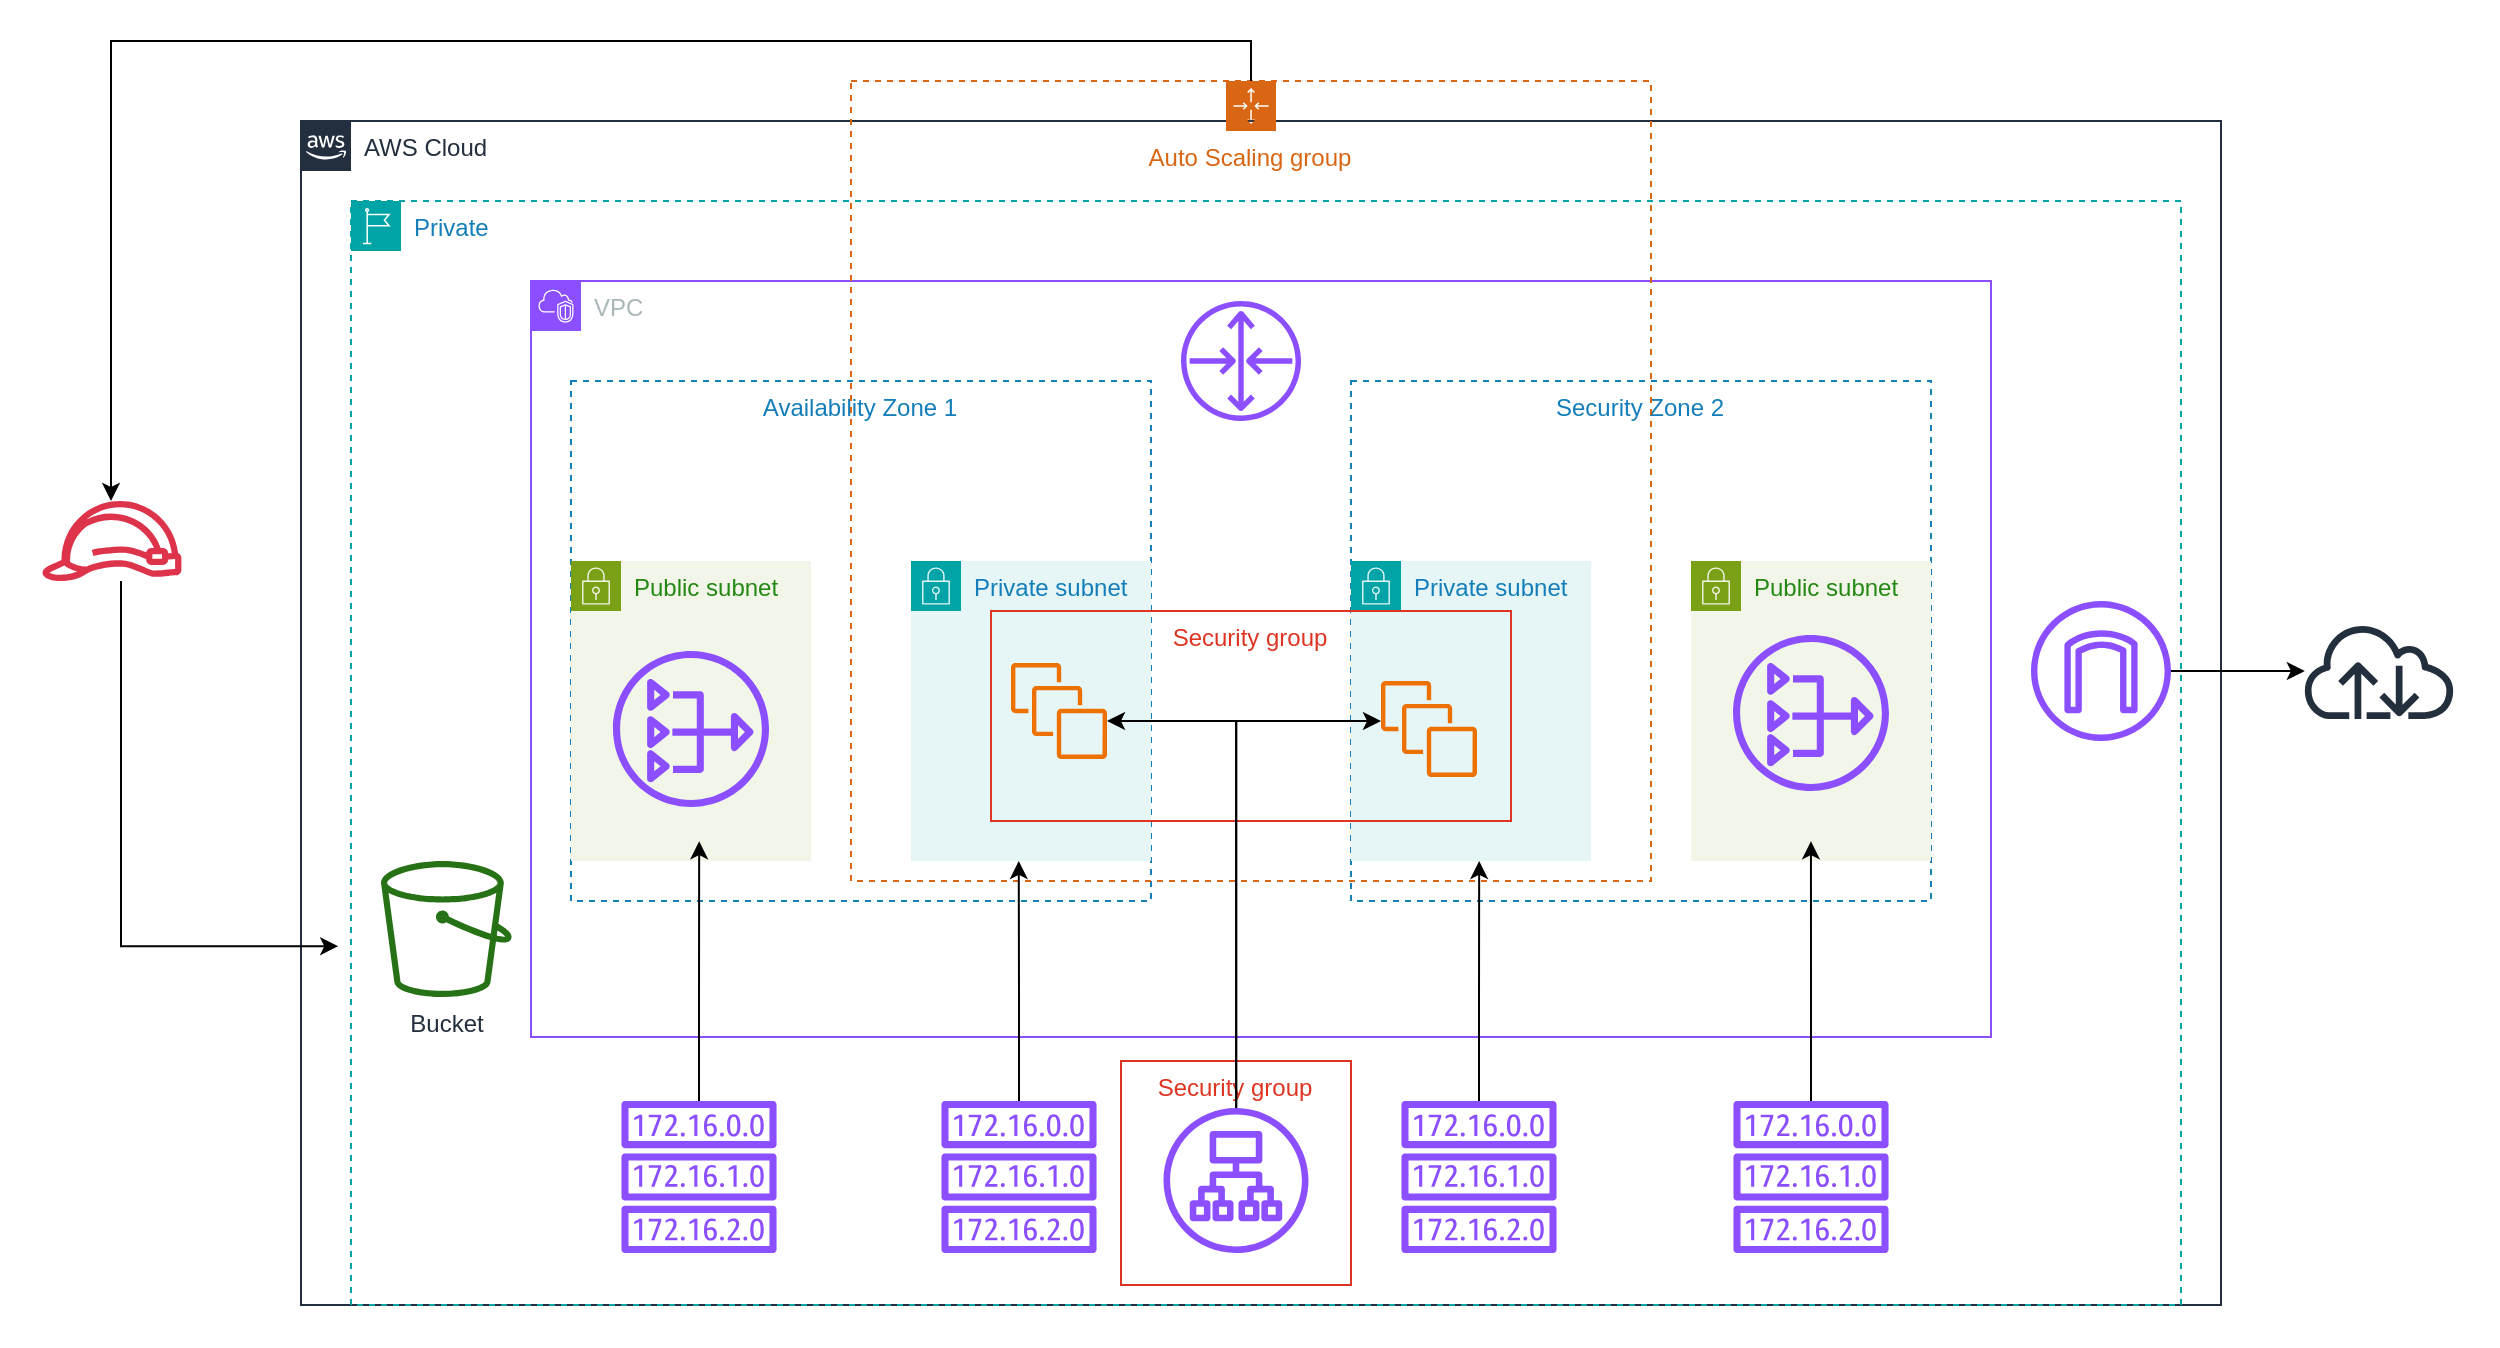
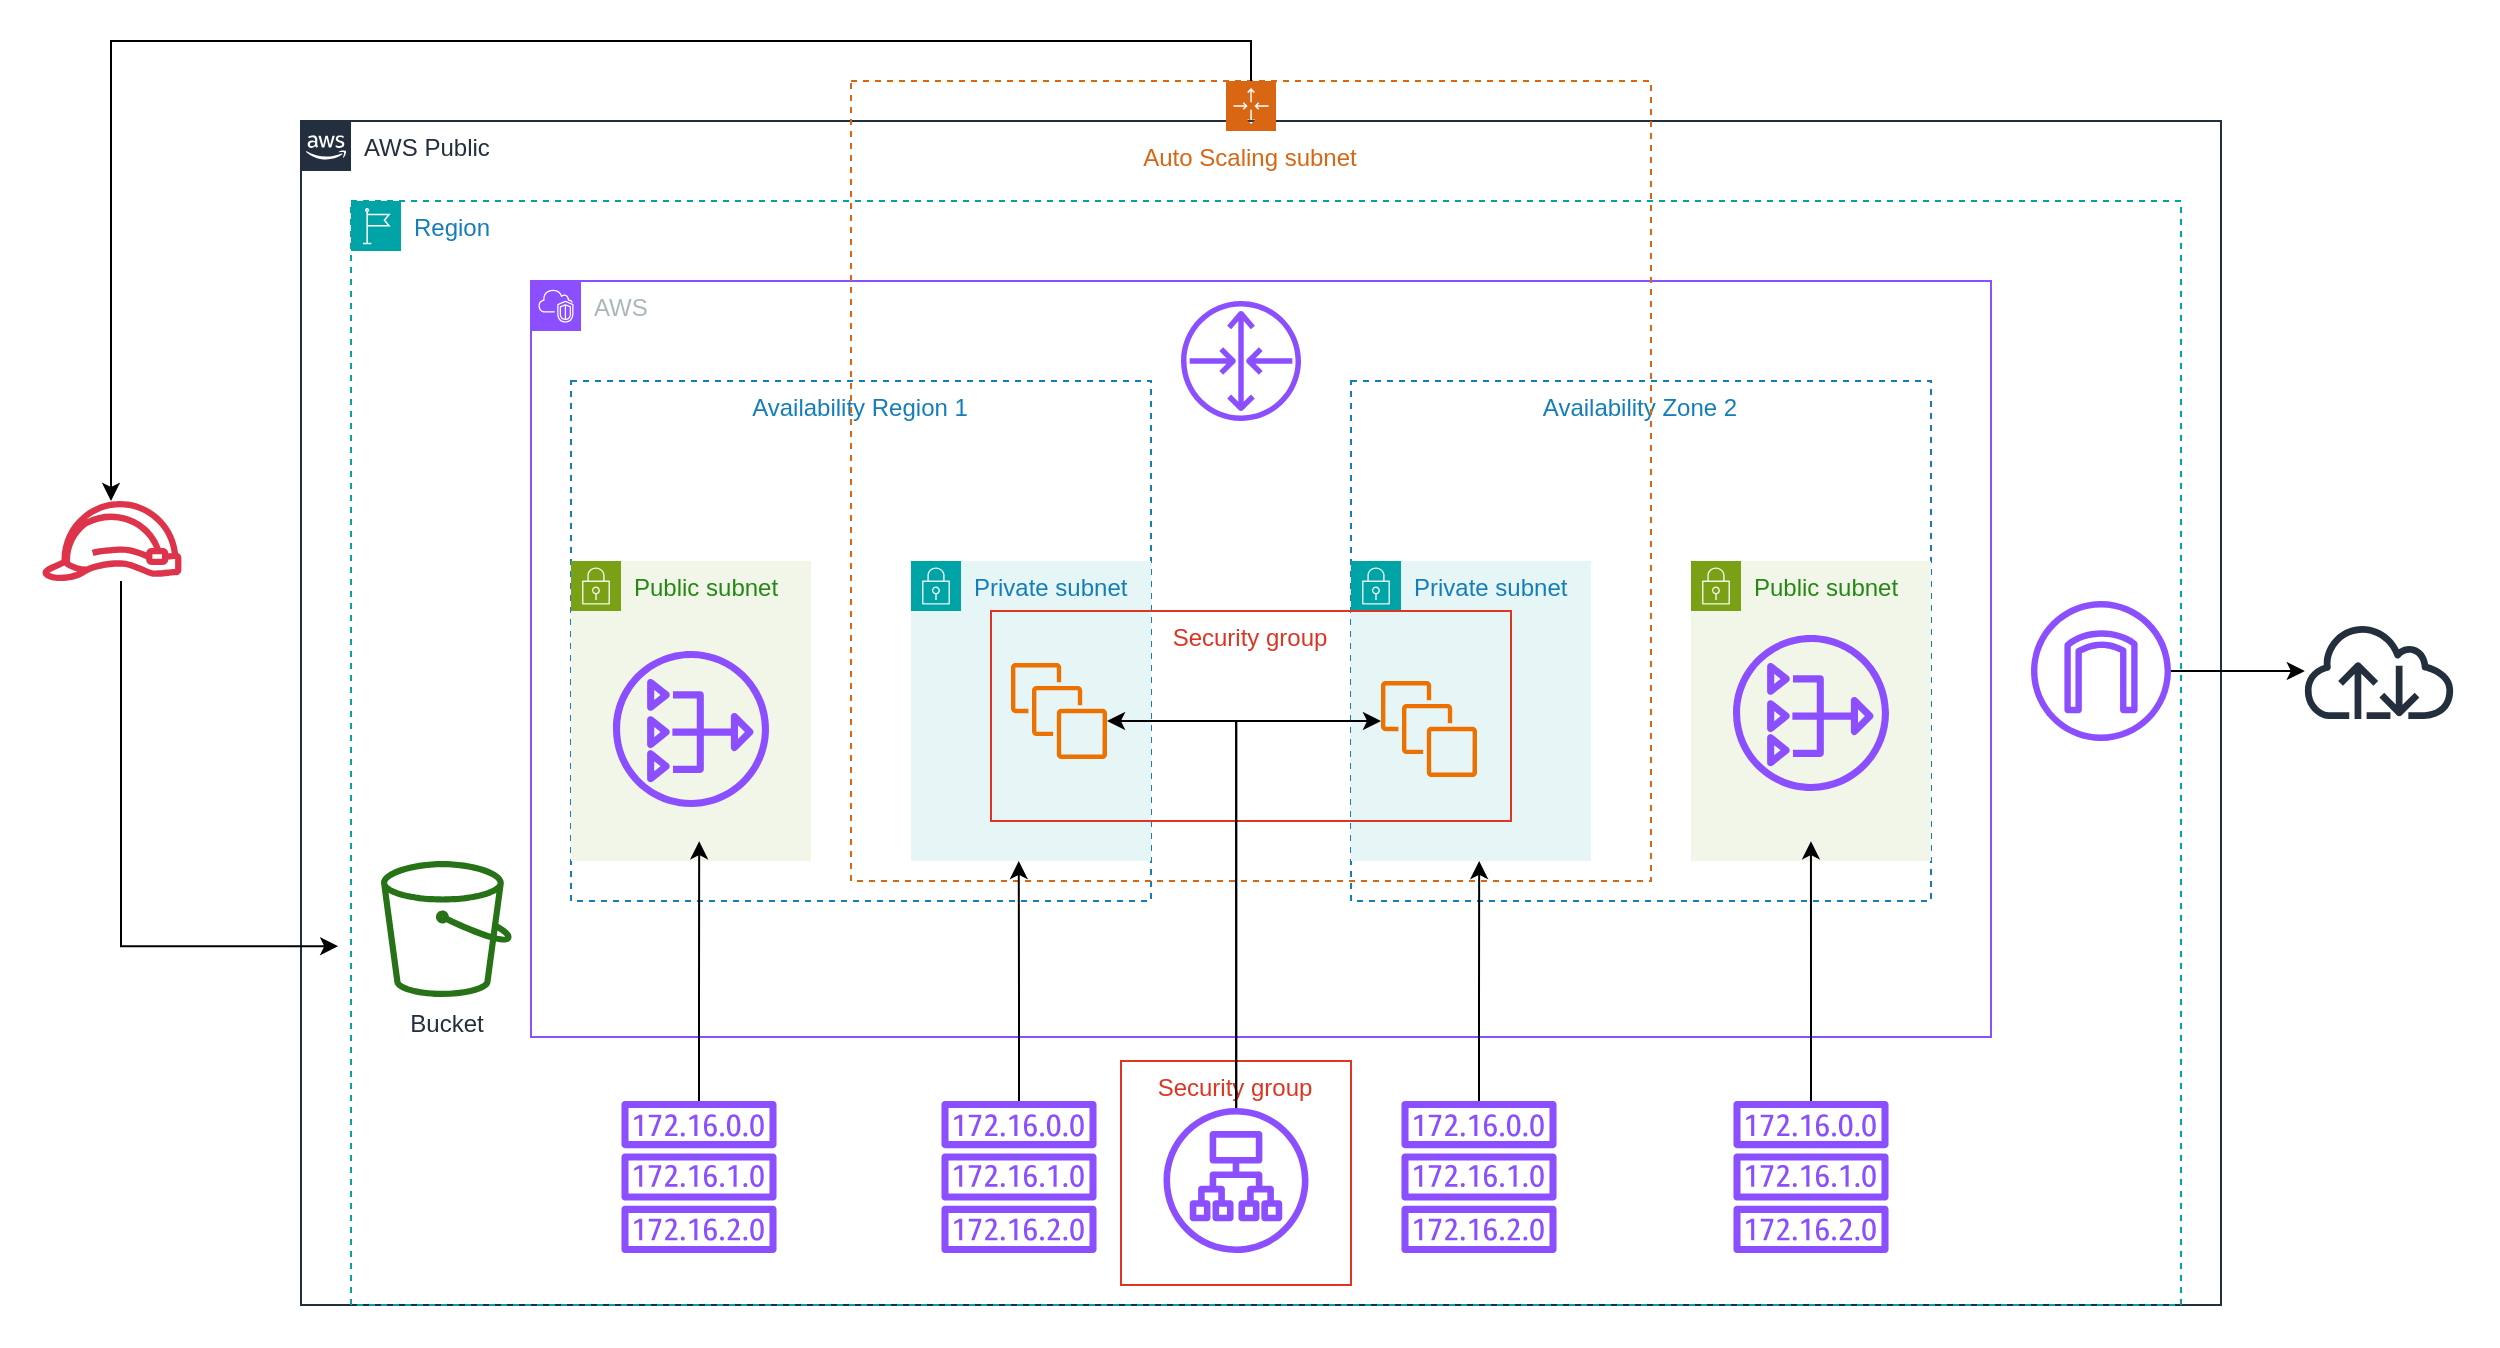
(419, 149) -> (423, 149)
(1251, 159) -> (1251, 159)
(459, 229) -> (452, 229)
(615, 309) -> (615, 309)
(861, 409) -> (861, 409)
(1641, 409) -> (1641, 409)
